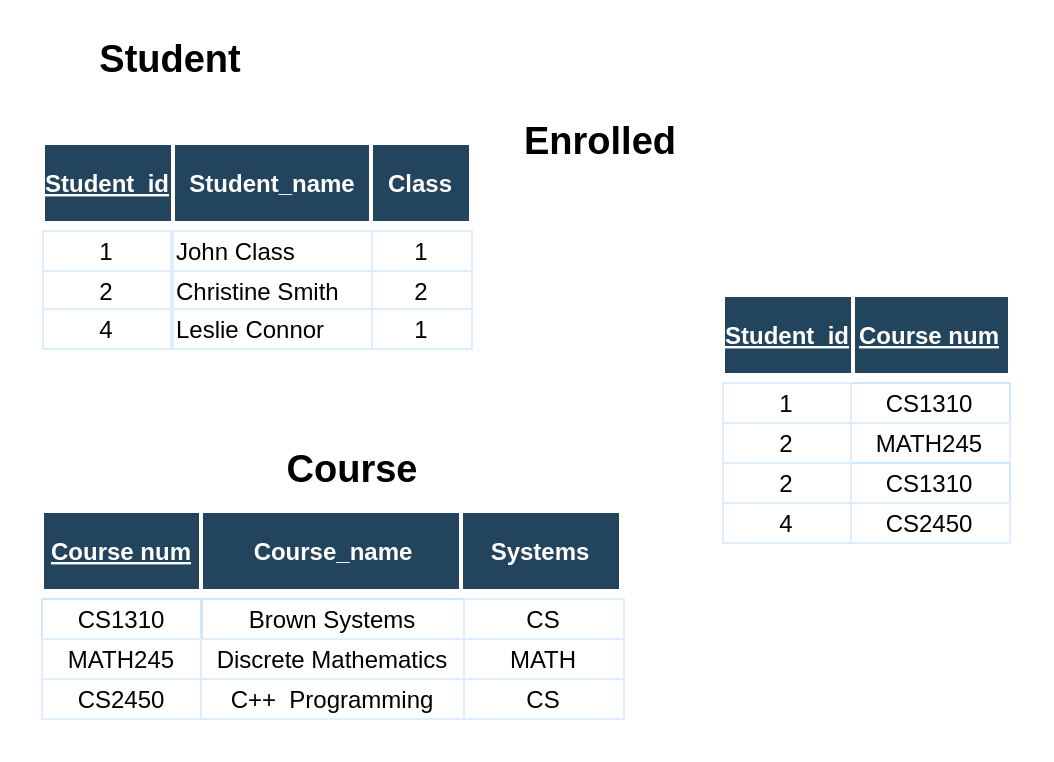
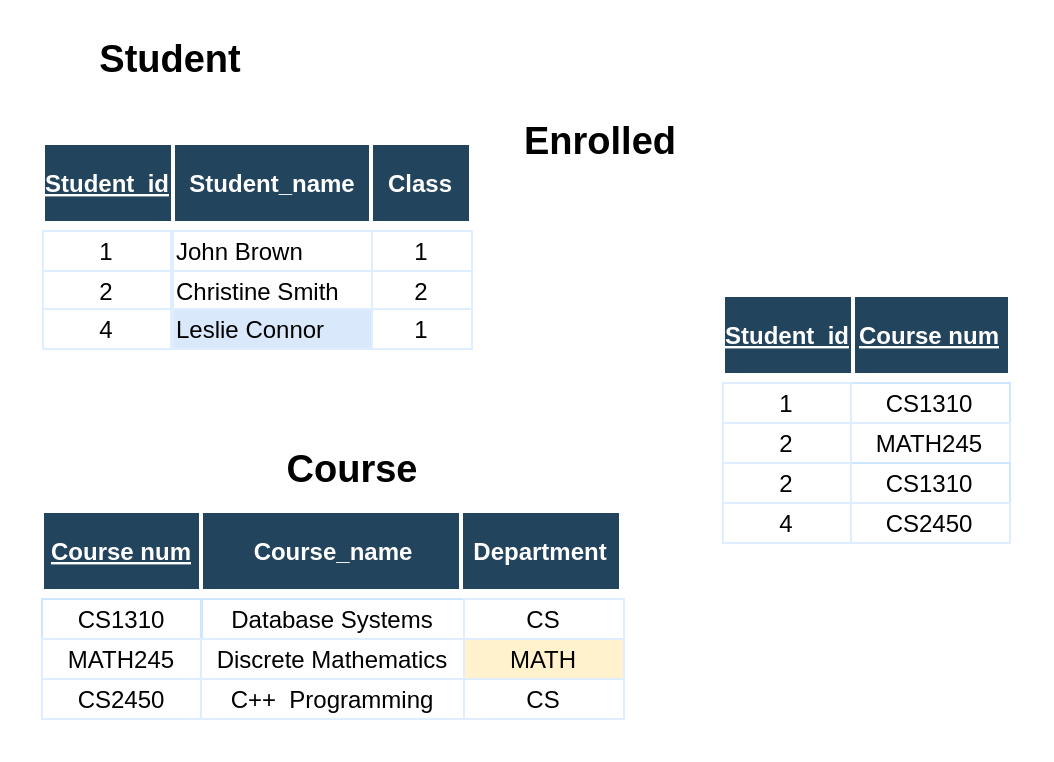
(237, 252) -> (240, 252)
(273, 329) -> (273, 329)
(540, 552) -> (540, 552)
(332, 620) -> (332, 620)
(544, 659) -> (544, 659)
